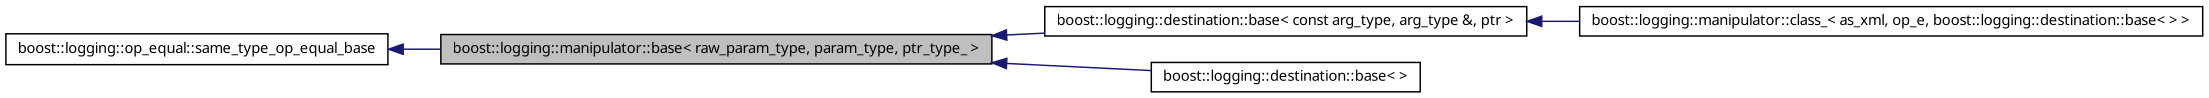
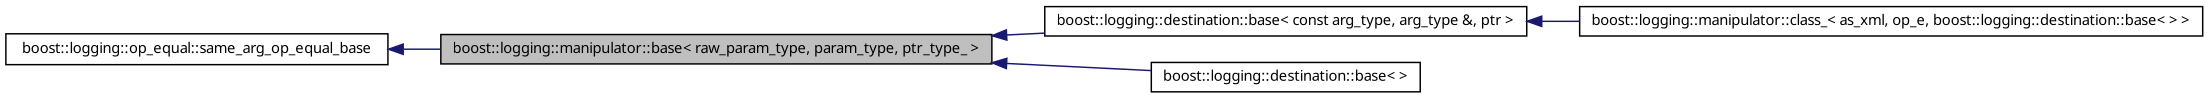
(197, 49) -> (197, 49)
